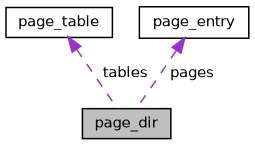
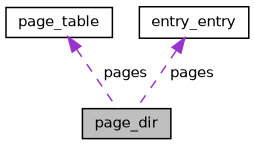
(194, 22) -> (194, 22)
(124, 73) -> (124, 73)
